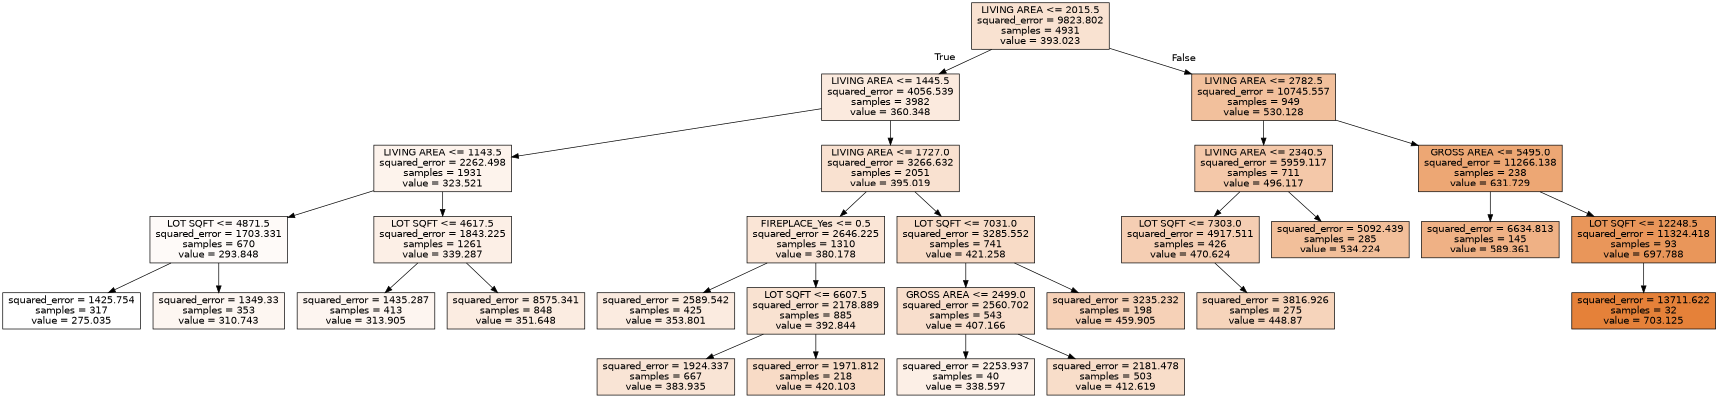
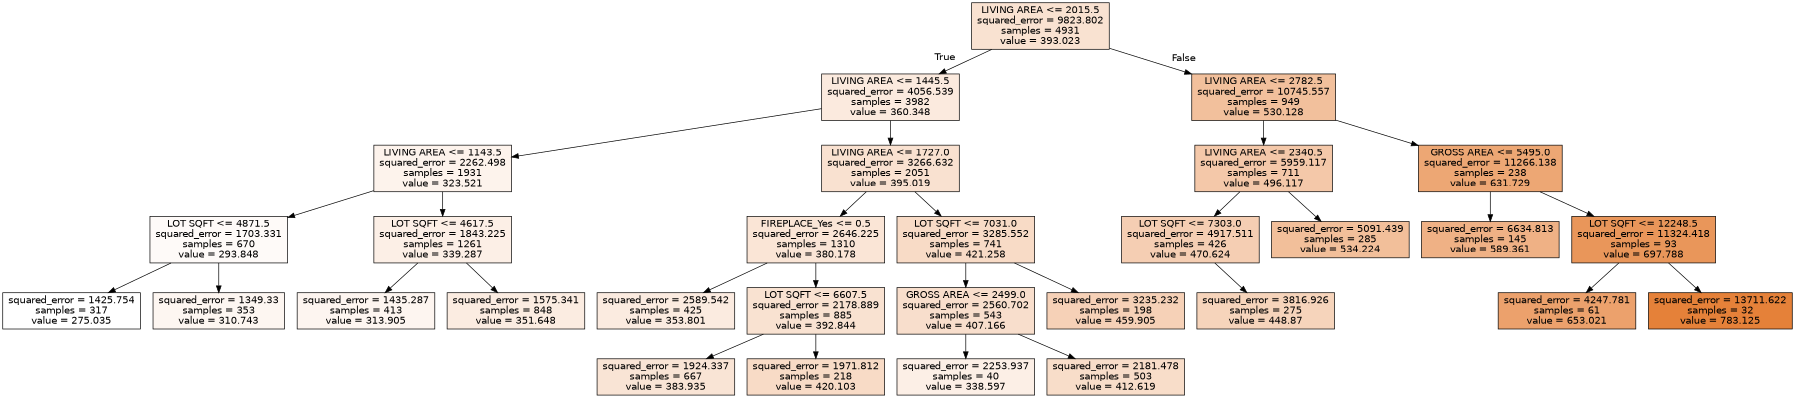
(1340, 240) -> (1340, 240)
(516, 311) -> (516, 311)
none -> (1567, 311)
(1644, 311) -> (1720, 311)
